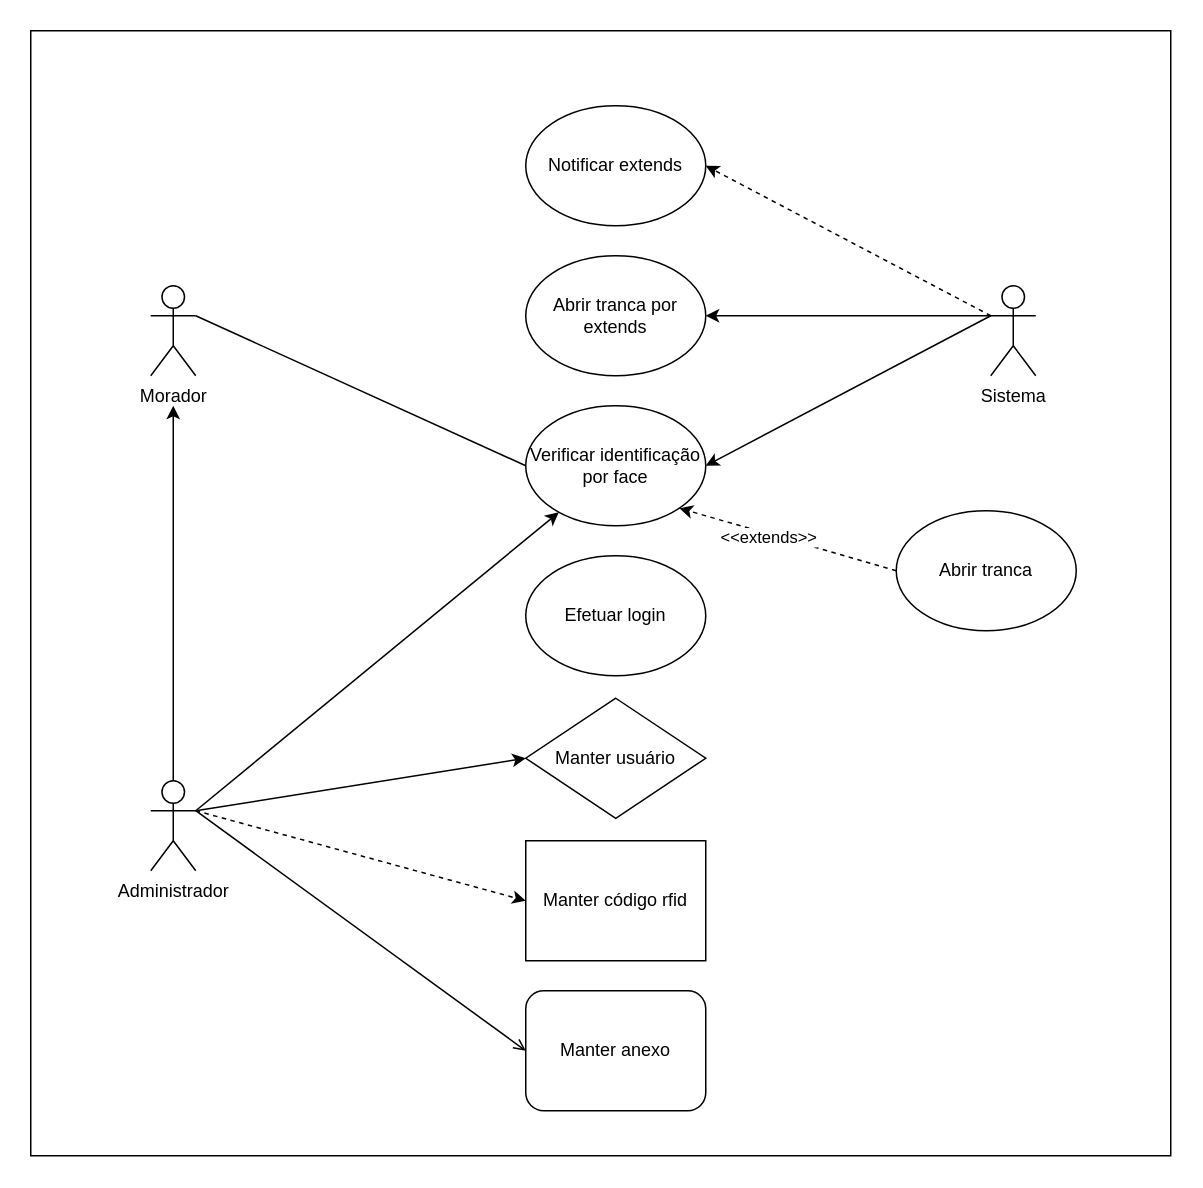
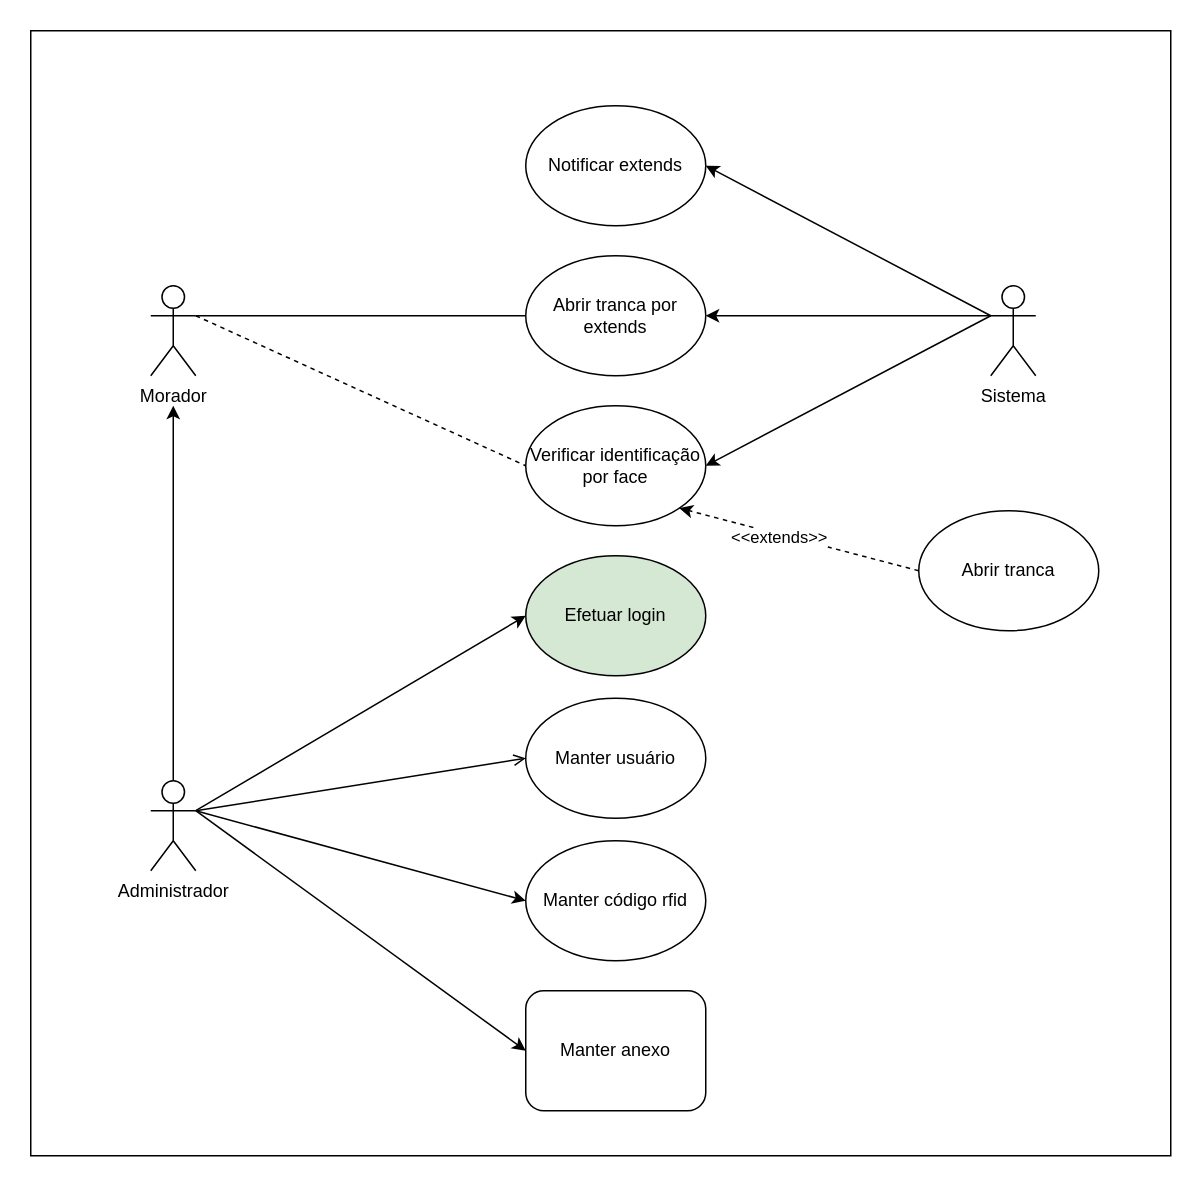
(850, 242) -> (850, 242)
none -> (363, 316)
(363, 392) -> (363, 392)
(986, 571) -> (1009, 571)
(616, 616) -> (616, 616)
(375, 663) -> (359, 714)
(616, 758) -> (616, 758)
(514, 760) -> (516, 760)
(358, 855) -> (358, 855)
(616, 901) -> (616, 901)
(518, 1045) -> (516, 1044)
